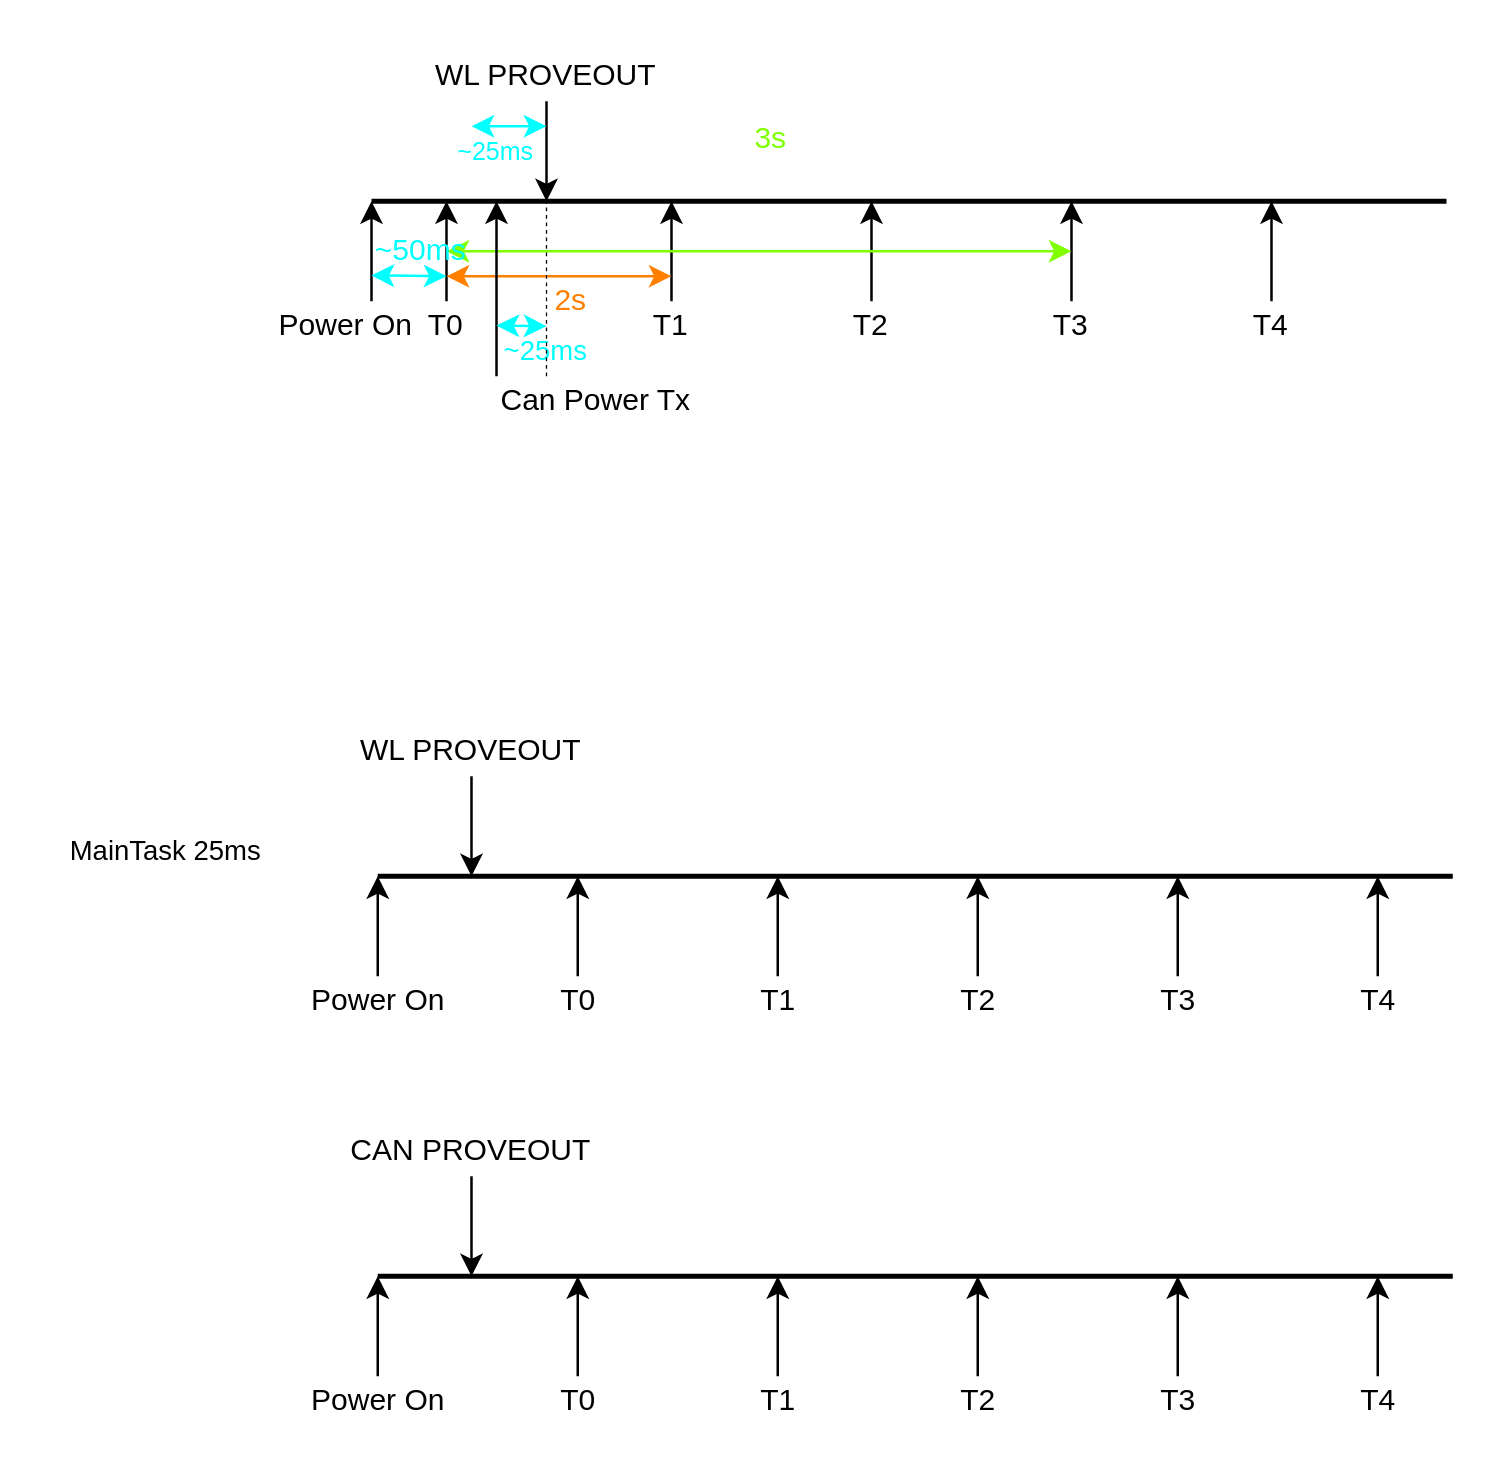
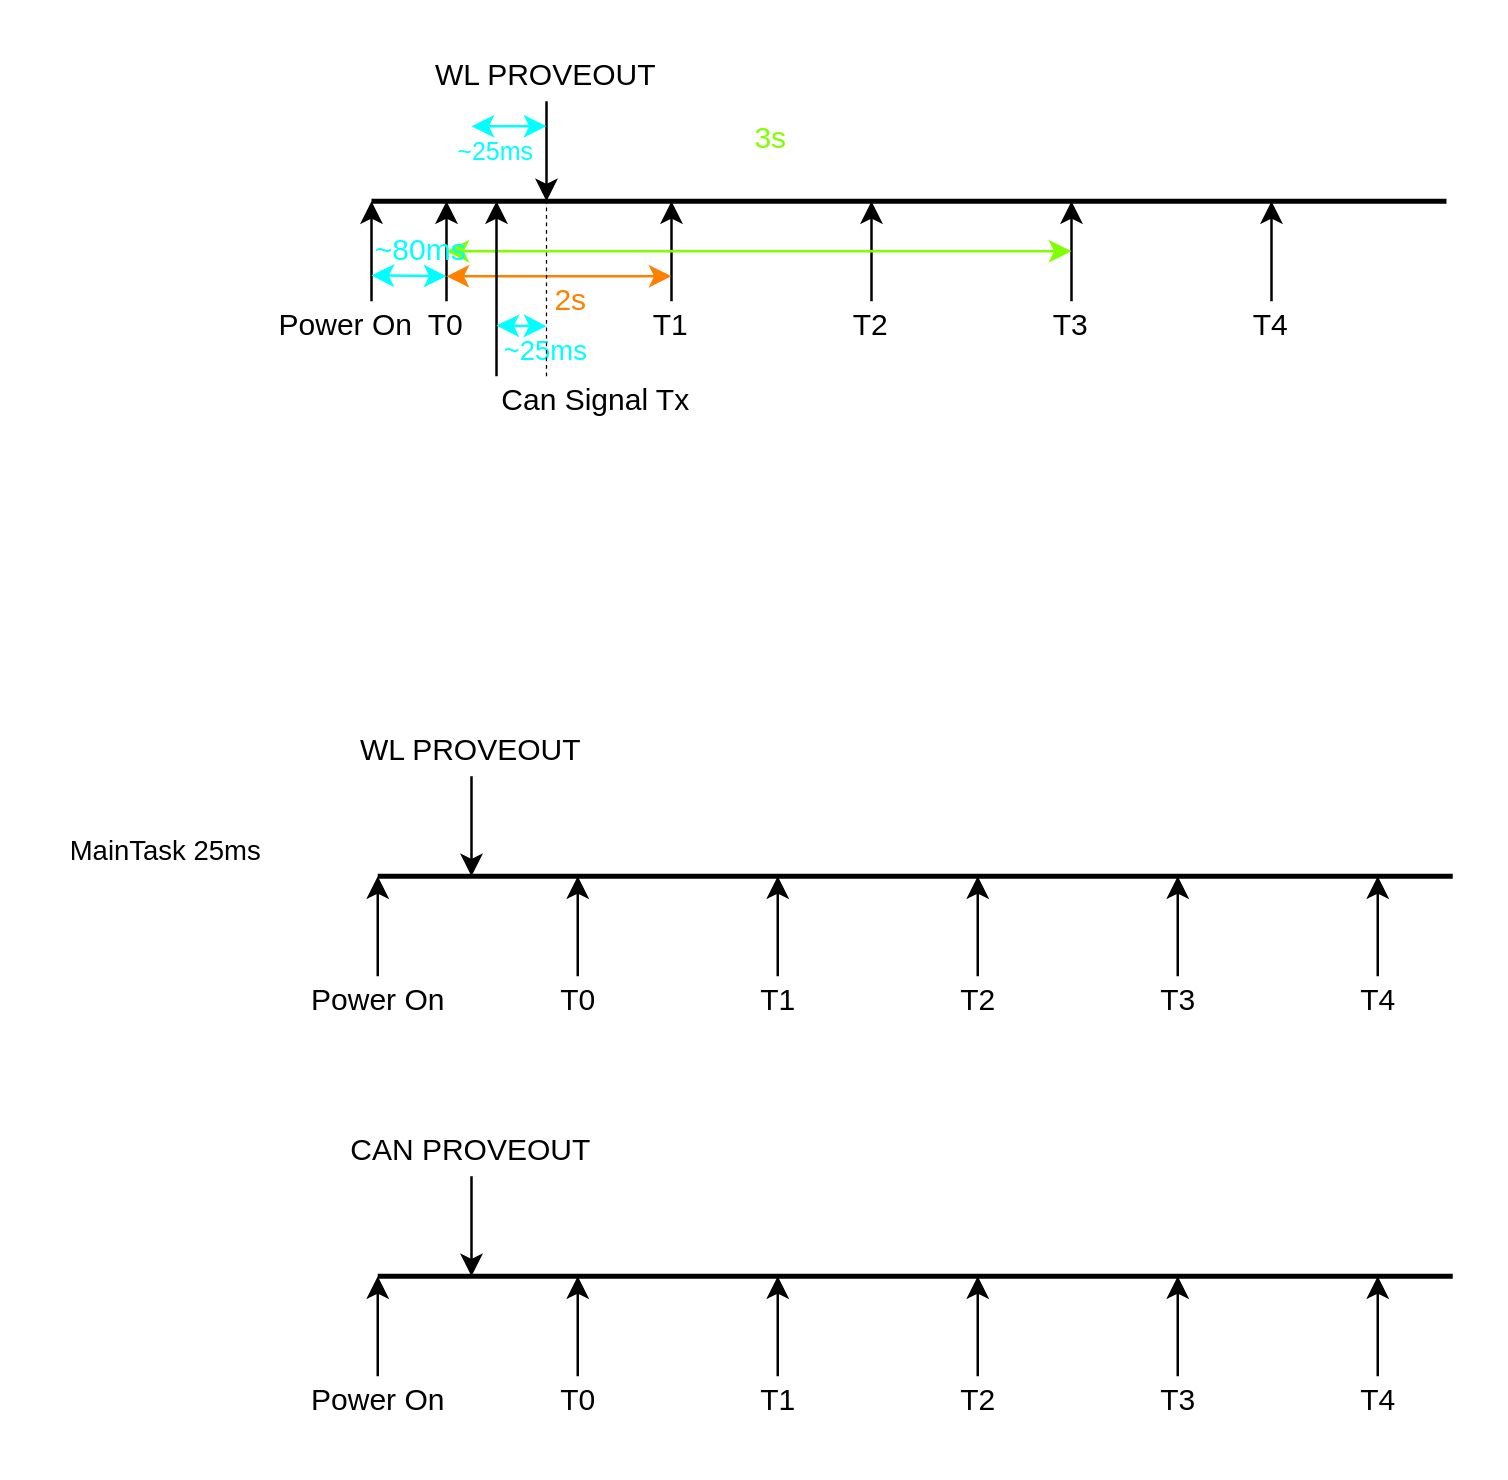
(421, 251) -> (421, 251)
(596, 401) -> (596, 401)
